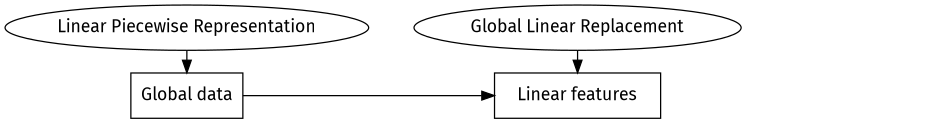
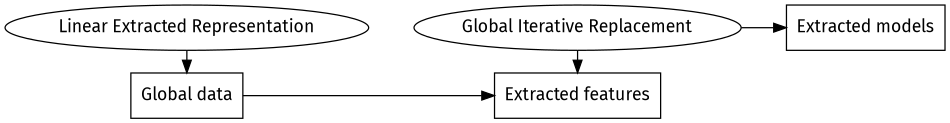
(187, 28) -> (187, 28)
(578, 28) -> (578, 28)
none -> (866, 28)
(578, 96) -> (578, 96)
